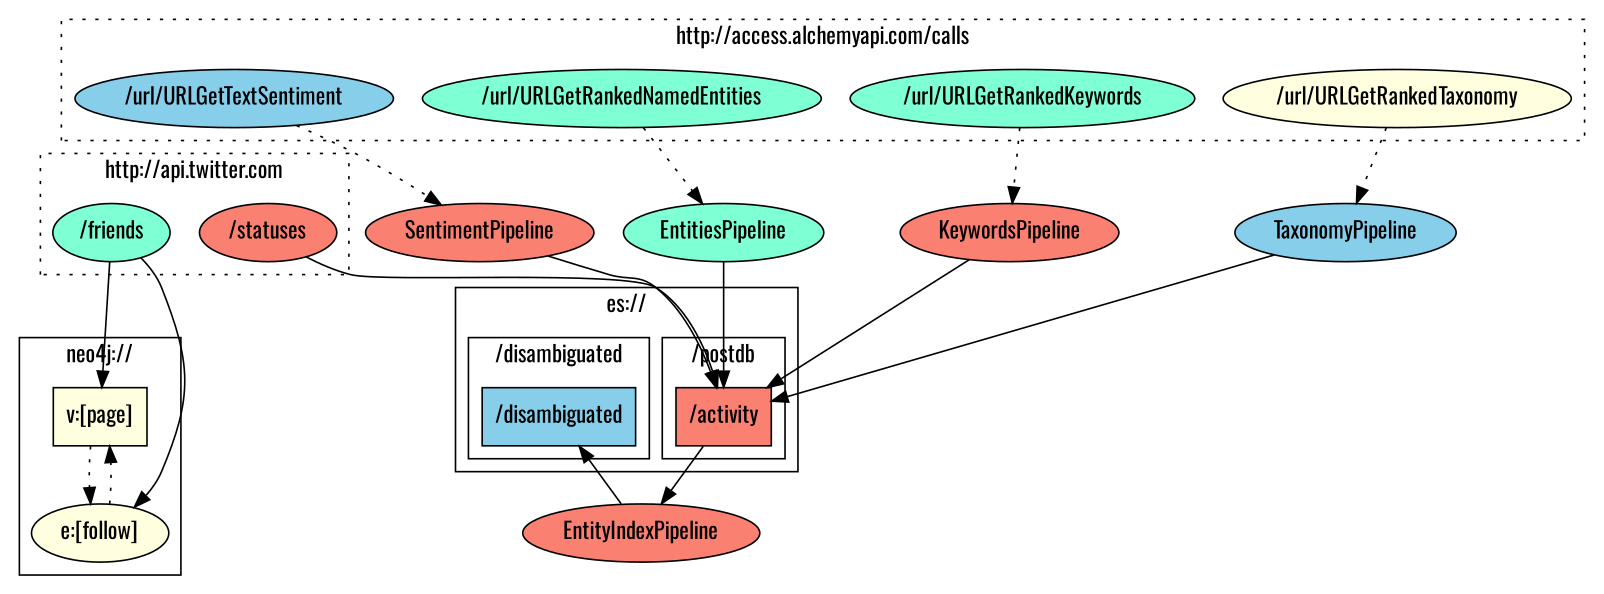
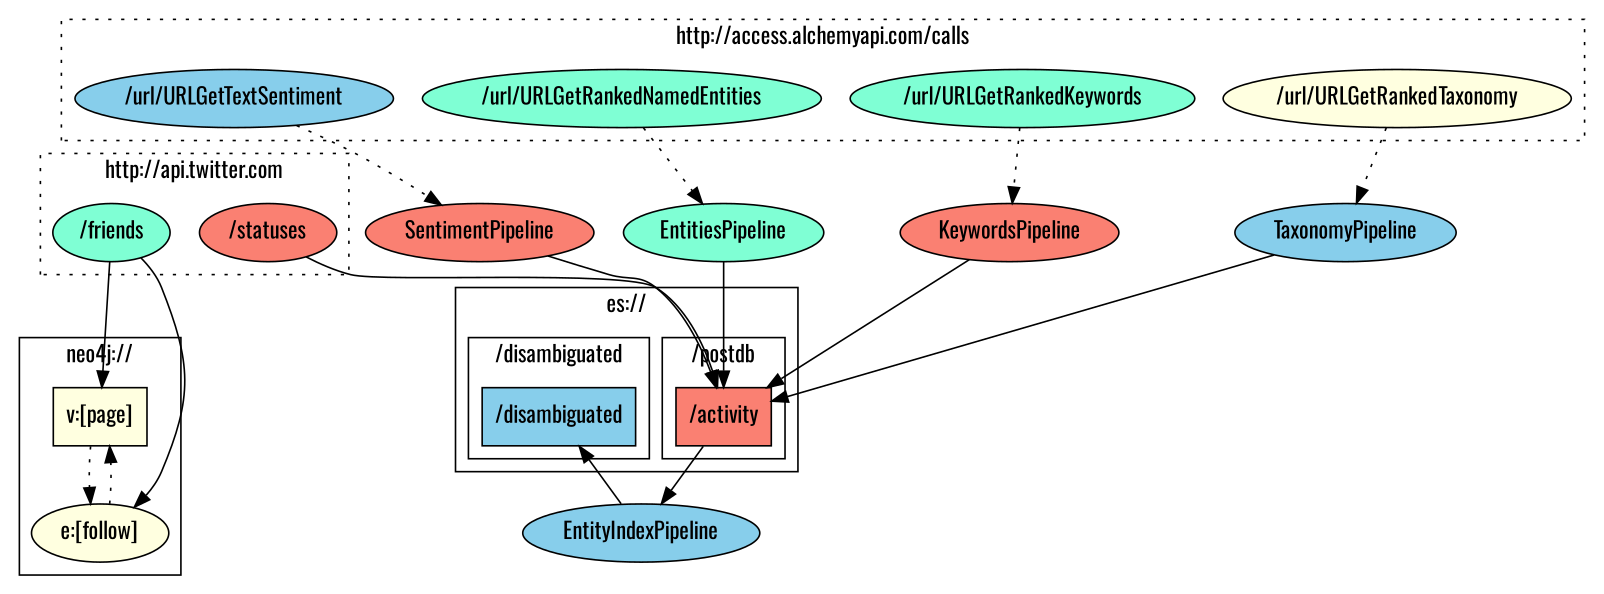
(641, 533) -> (641, 533)
